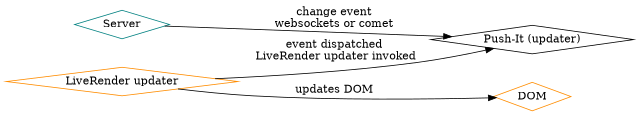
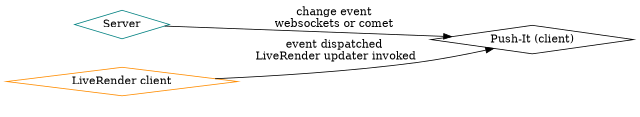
(532, 40) -> (532, 40)
(122, 82) -> (122, 82)
(532, 97) -> none
